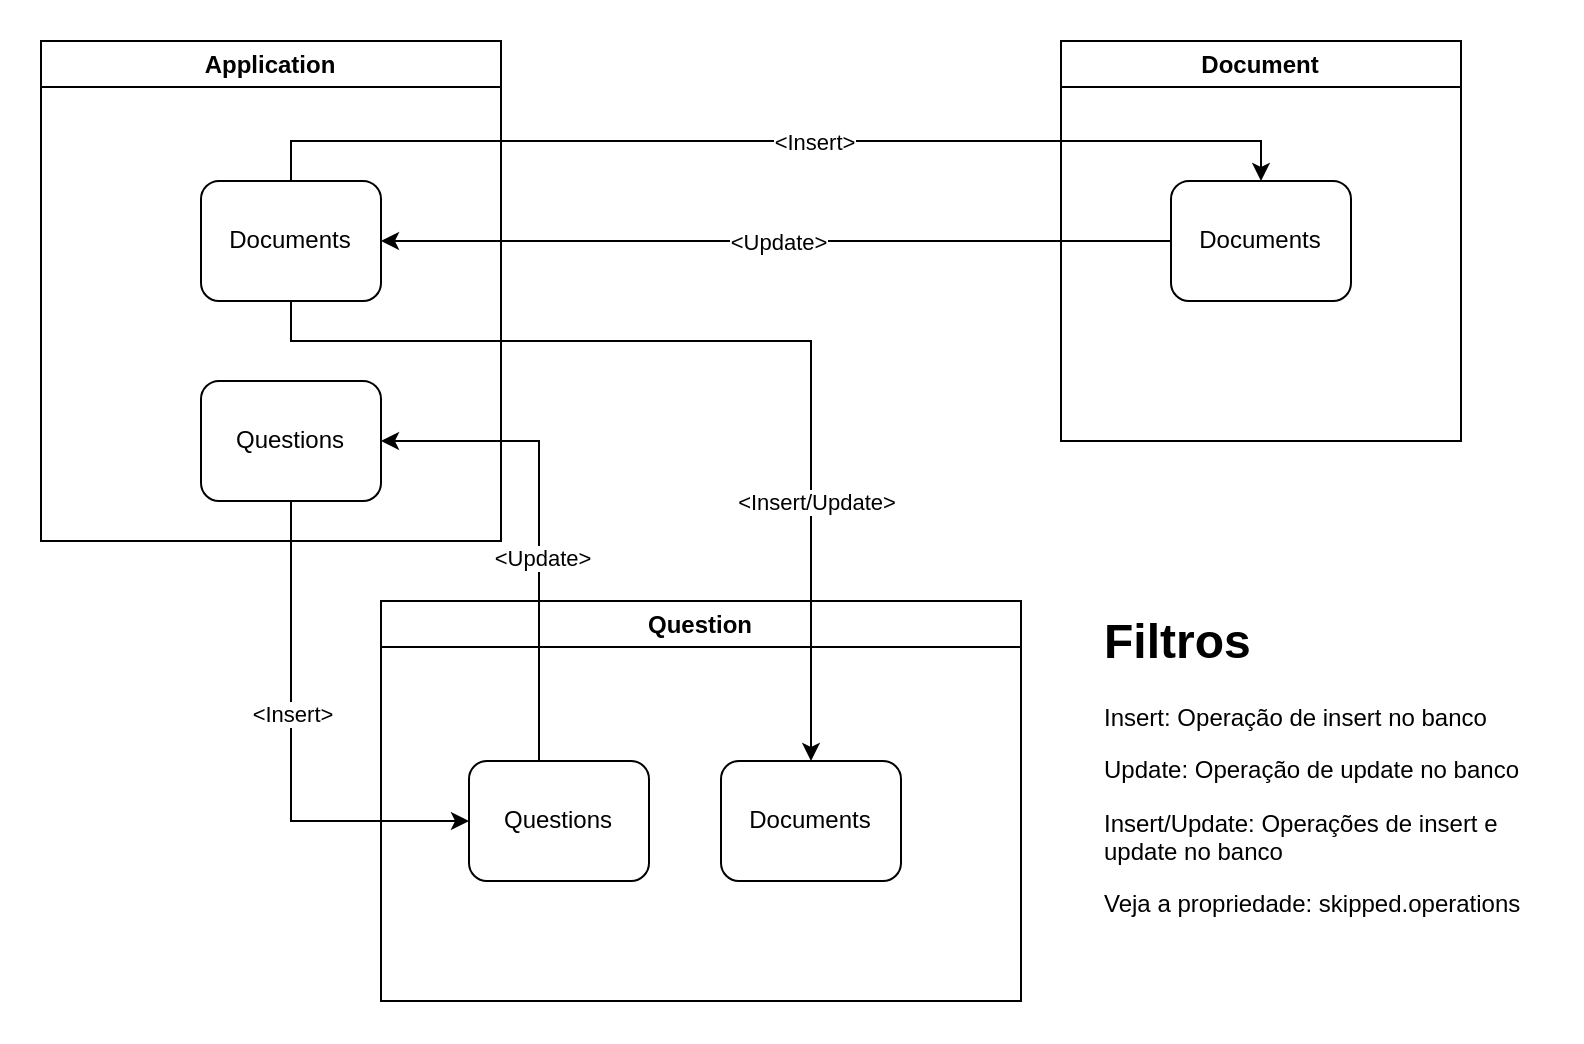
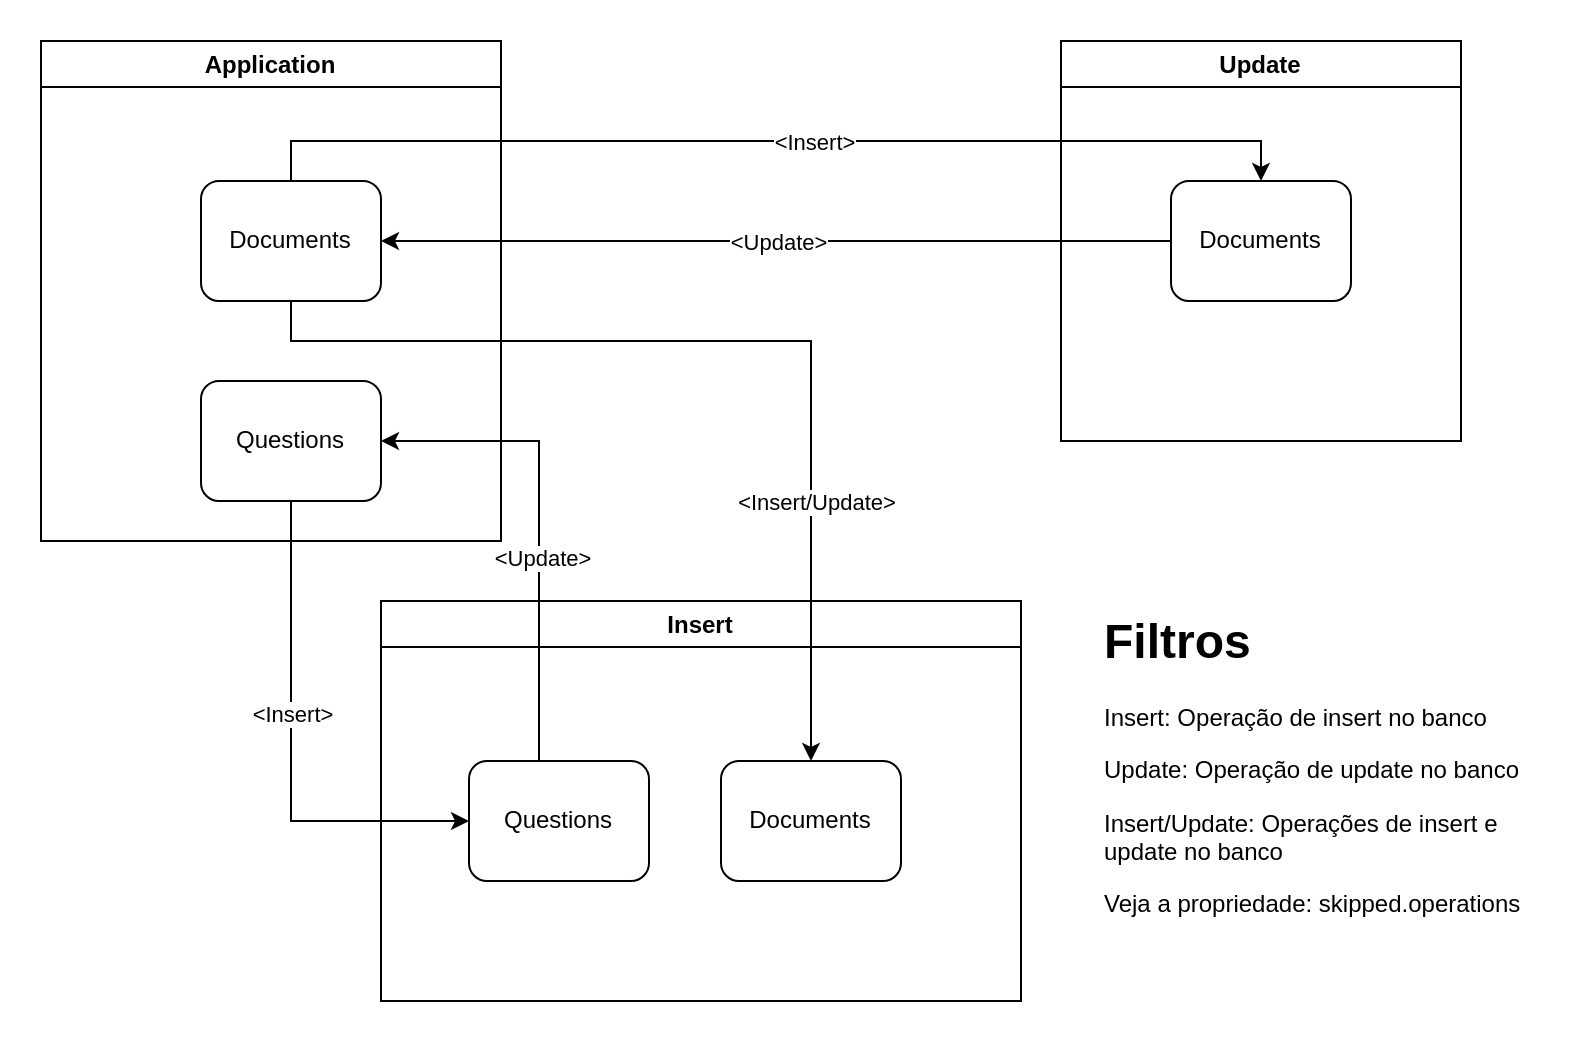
(1260, 65) -> (1260, 65)
(700, 625) -> (700, 625)
